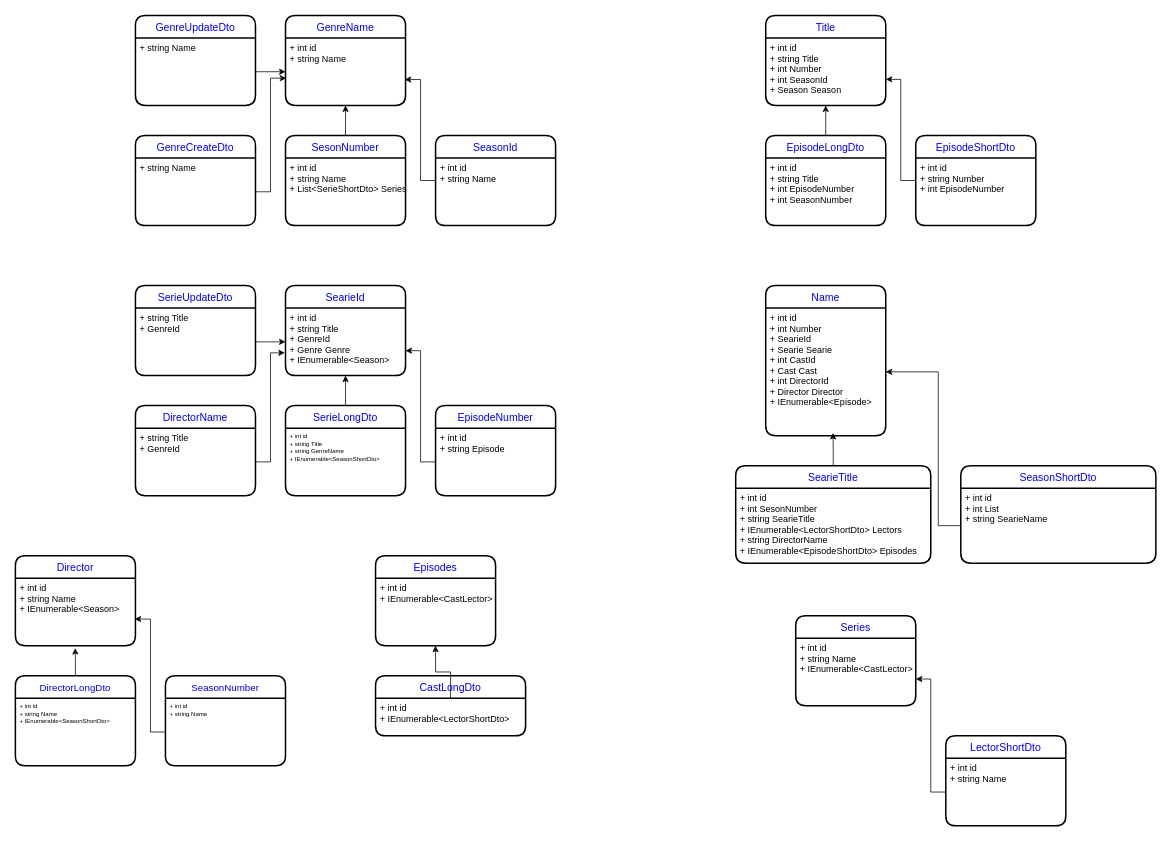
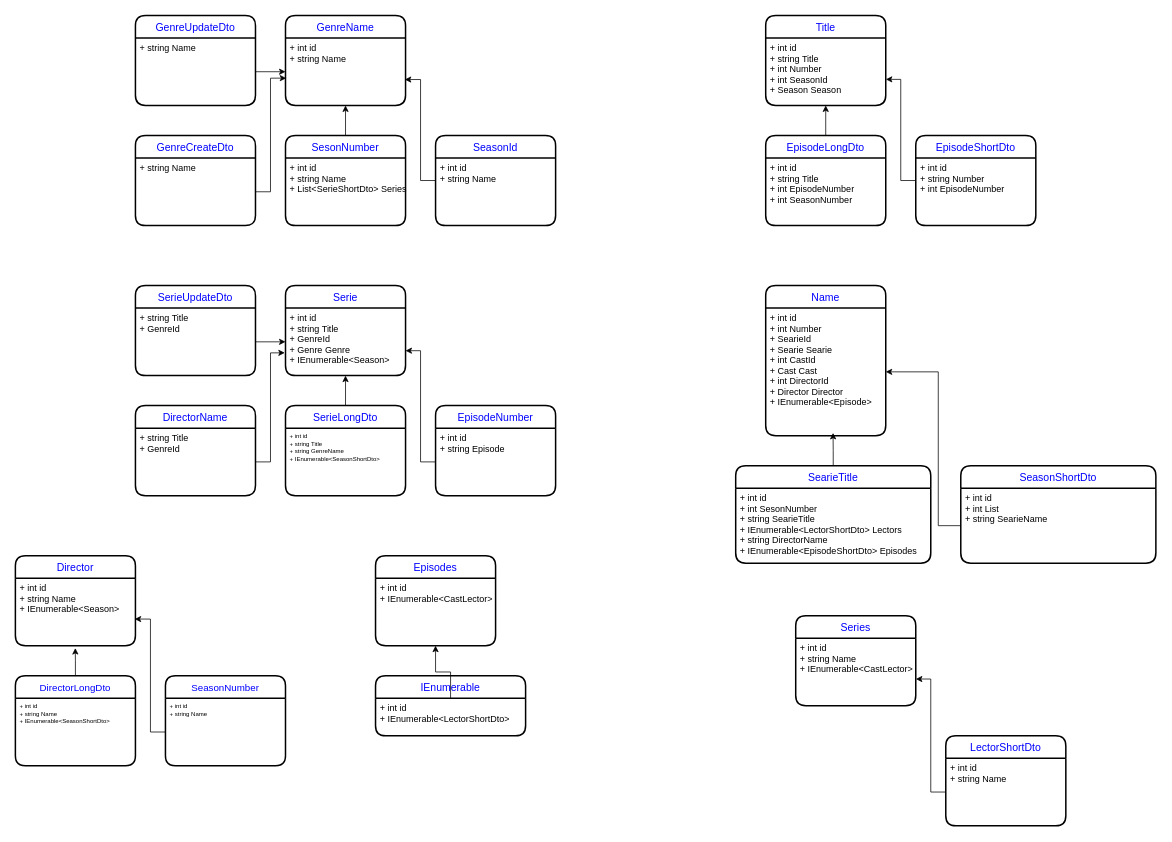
(345, 297) -> (345, 297)
(450, 687) -> (450, 687)
